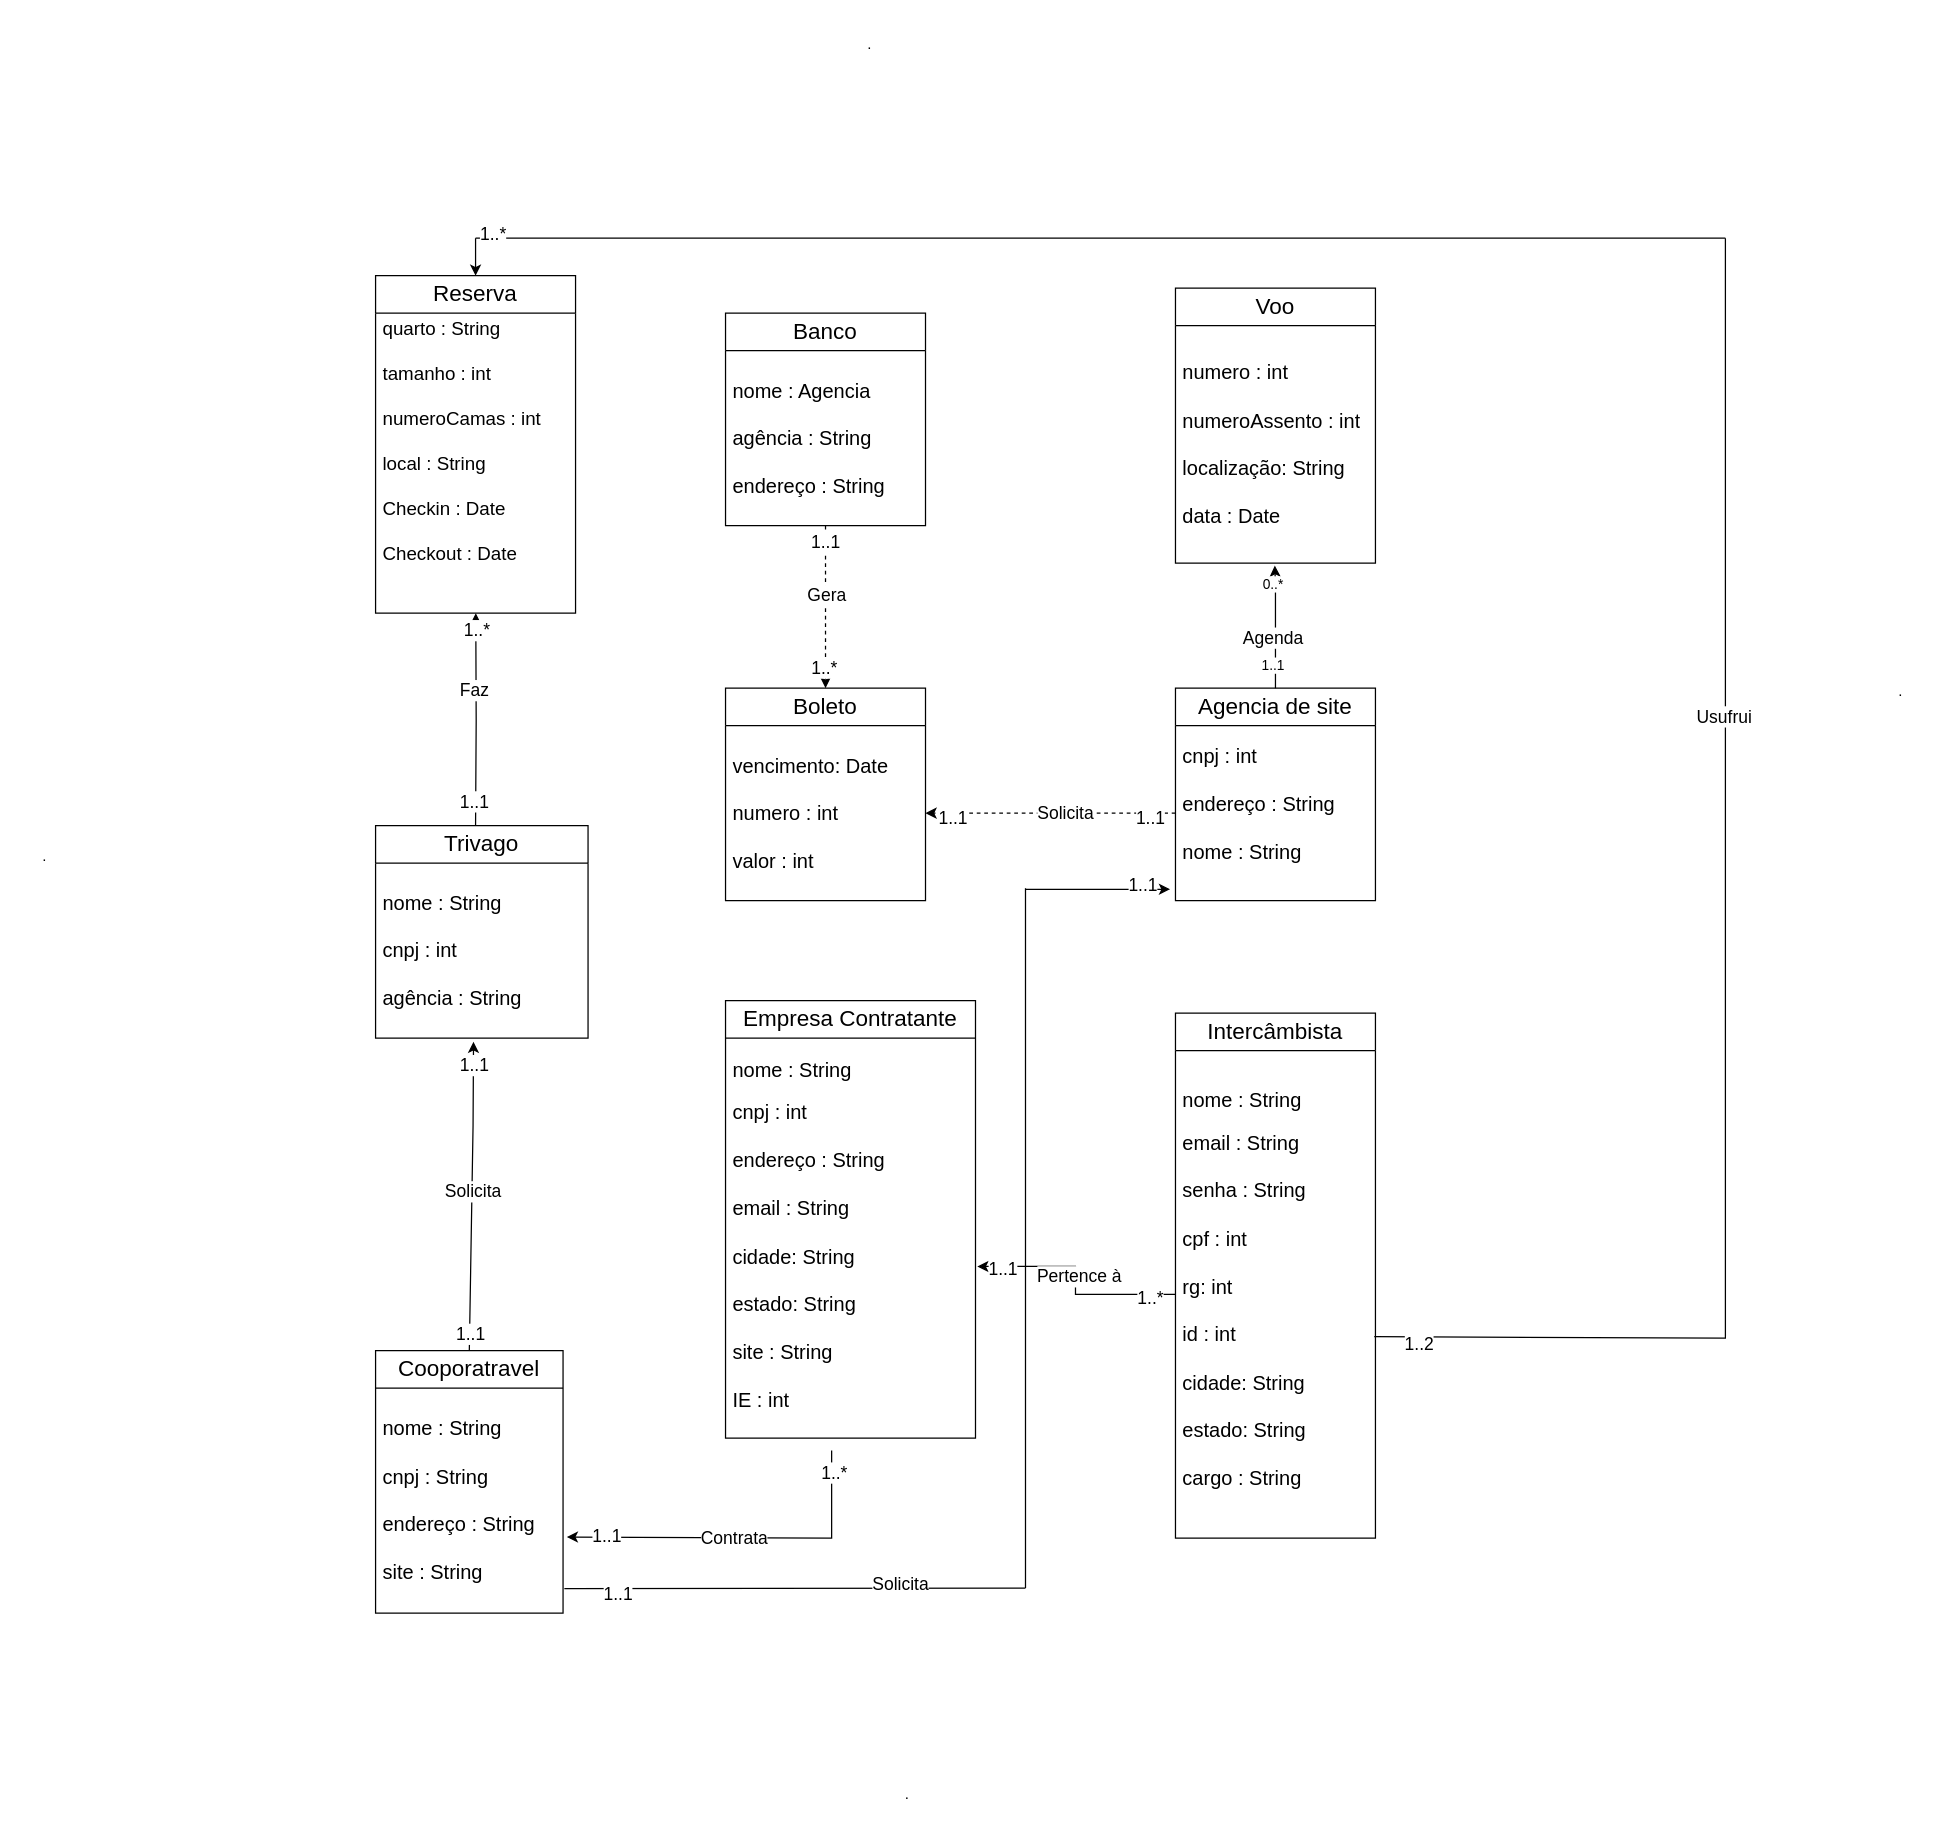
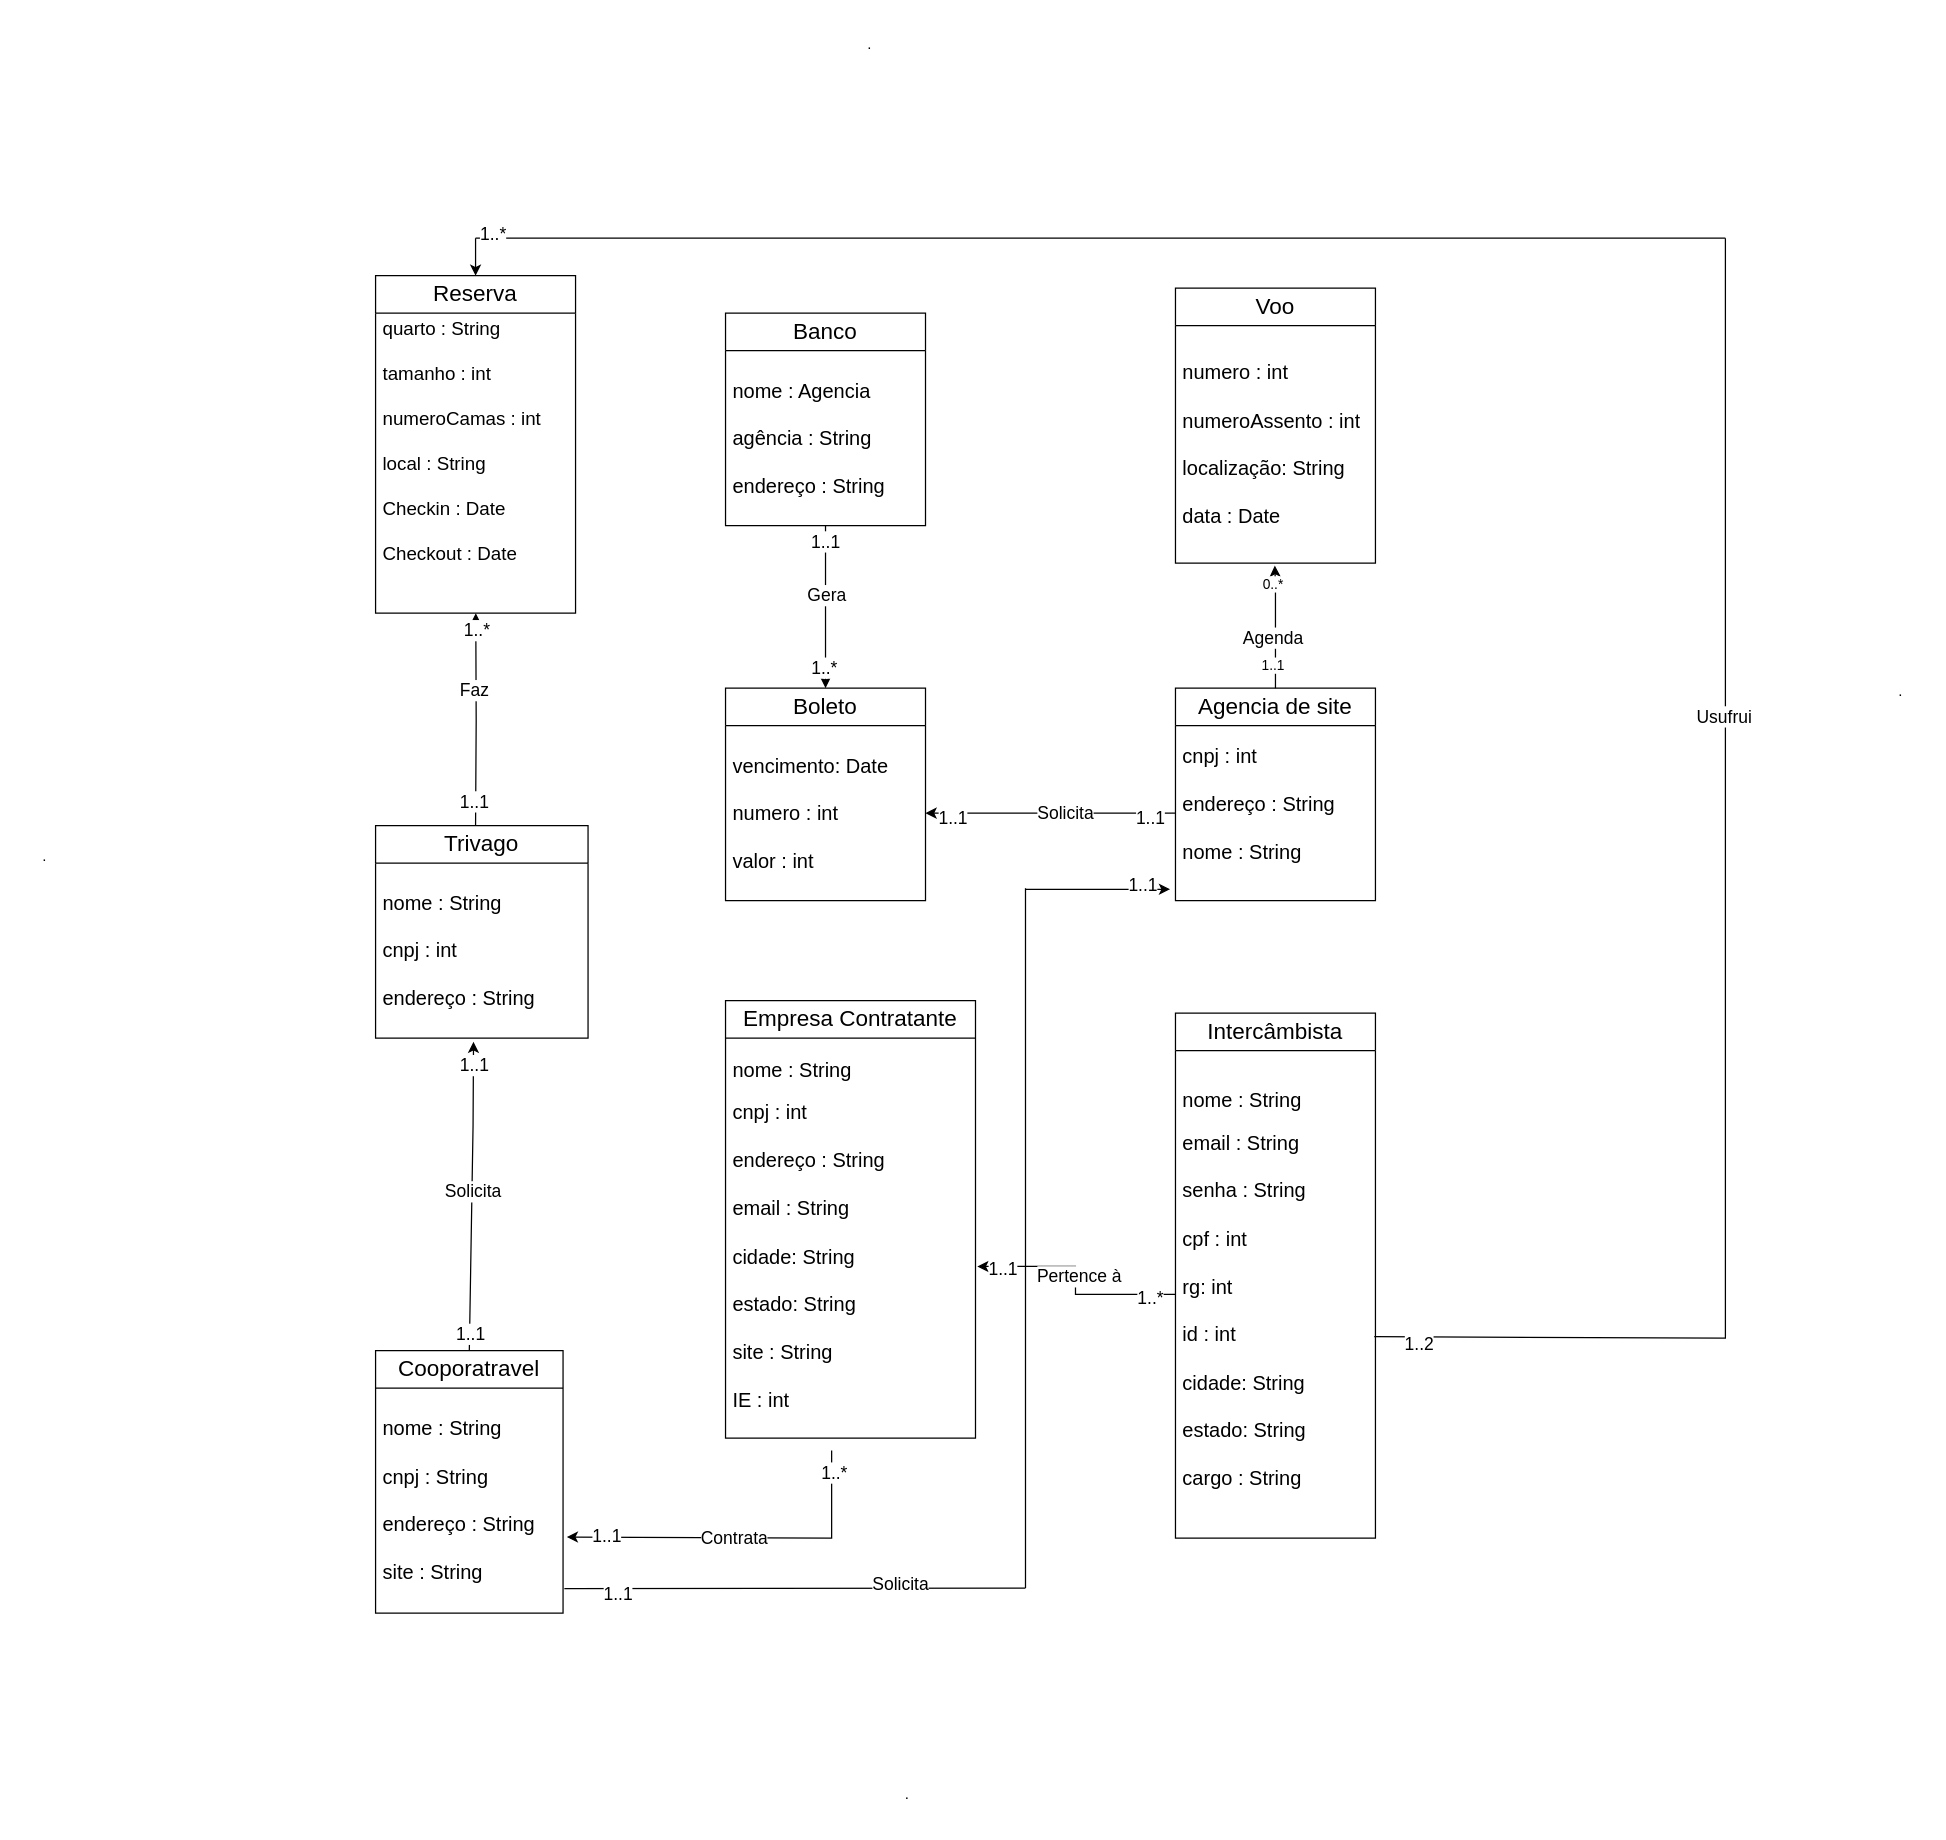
(826, 631) -> (826, 631)
(1002, 813) -> (1002, 813)
(441, 951) -> (447, 951)
